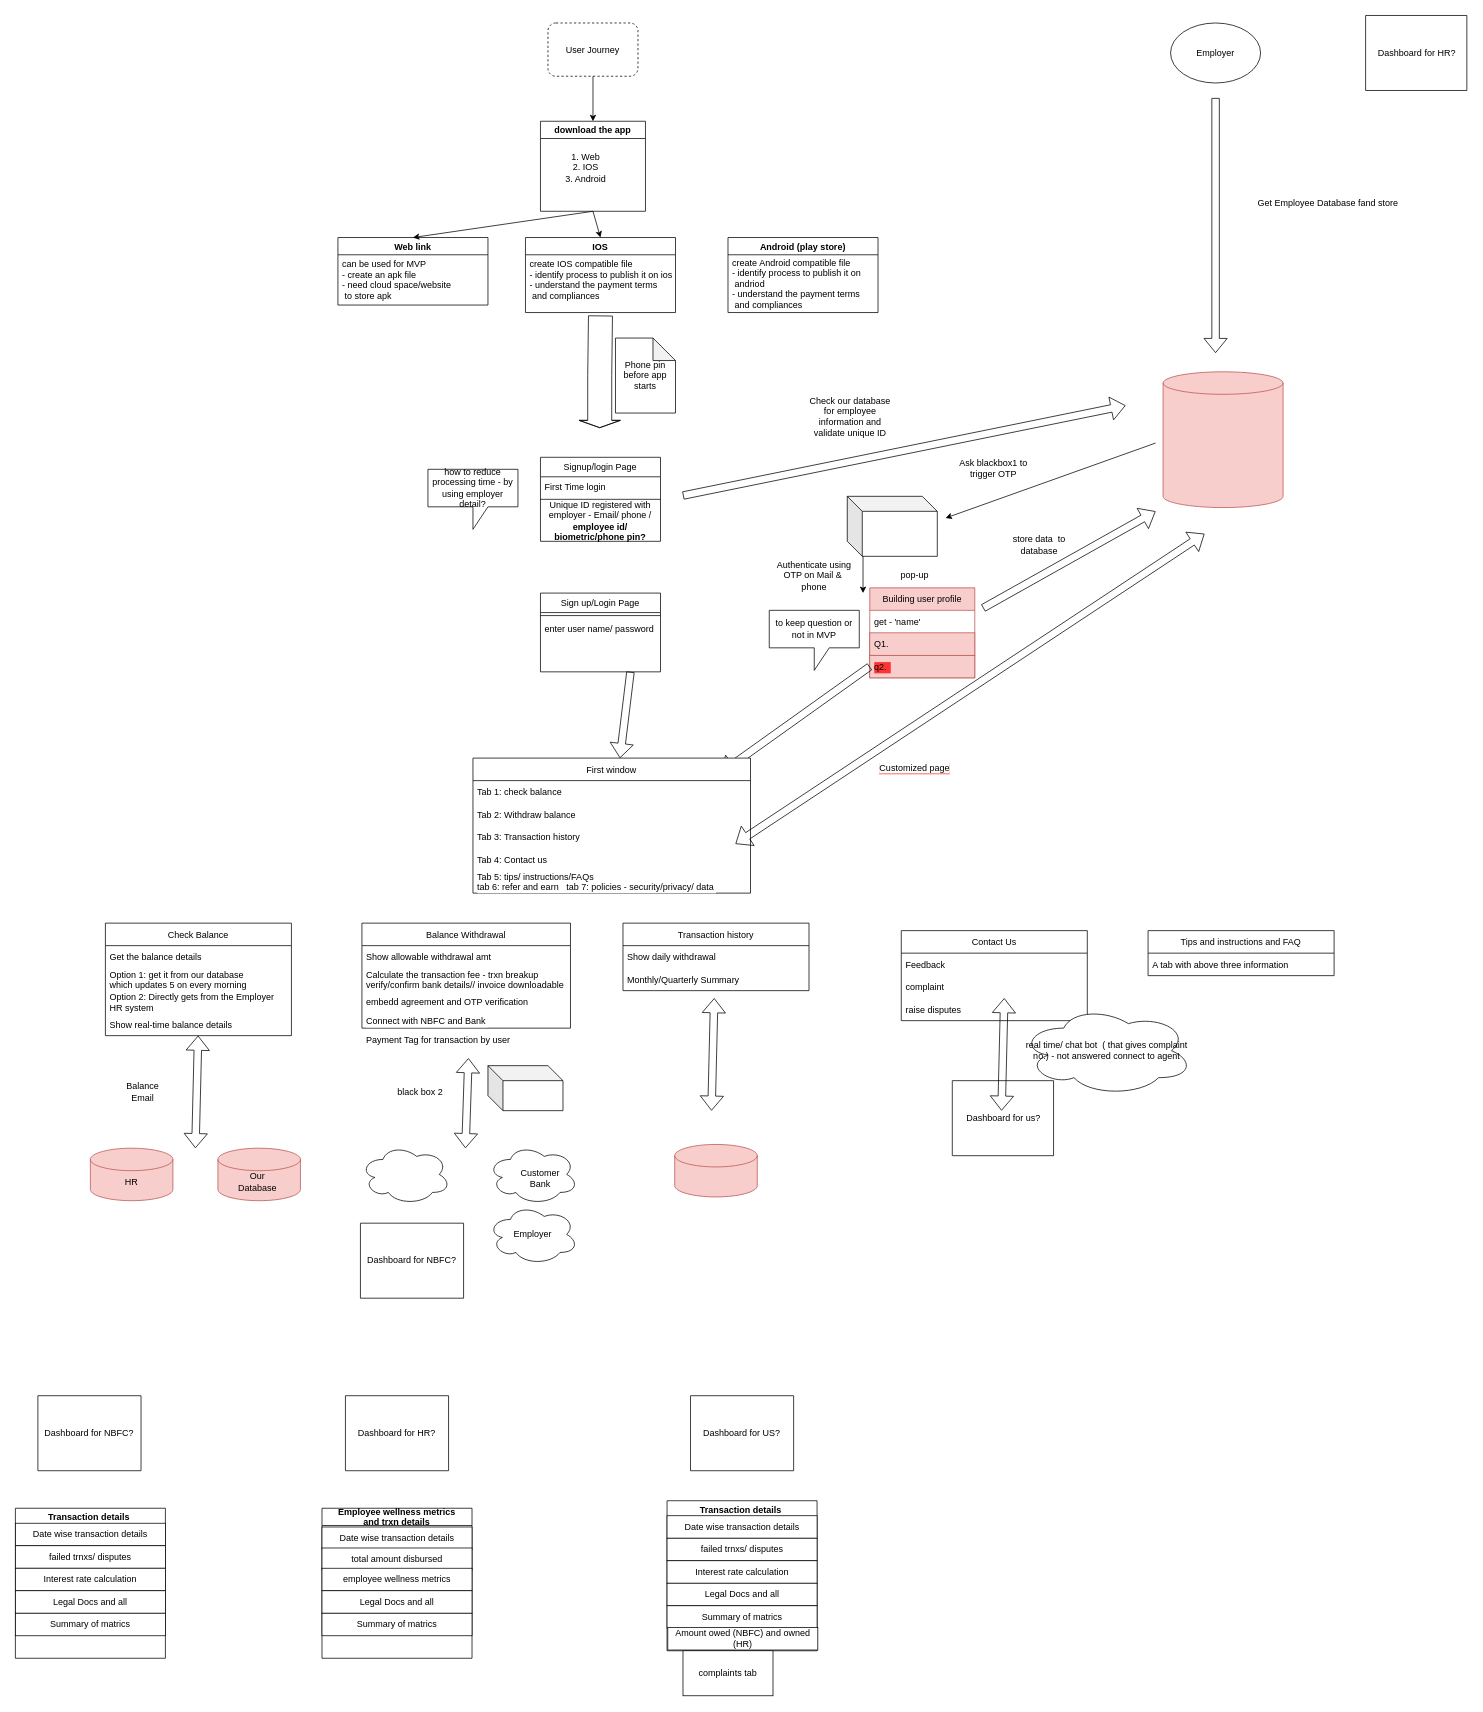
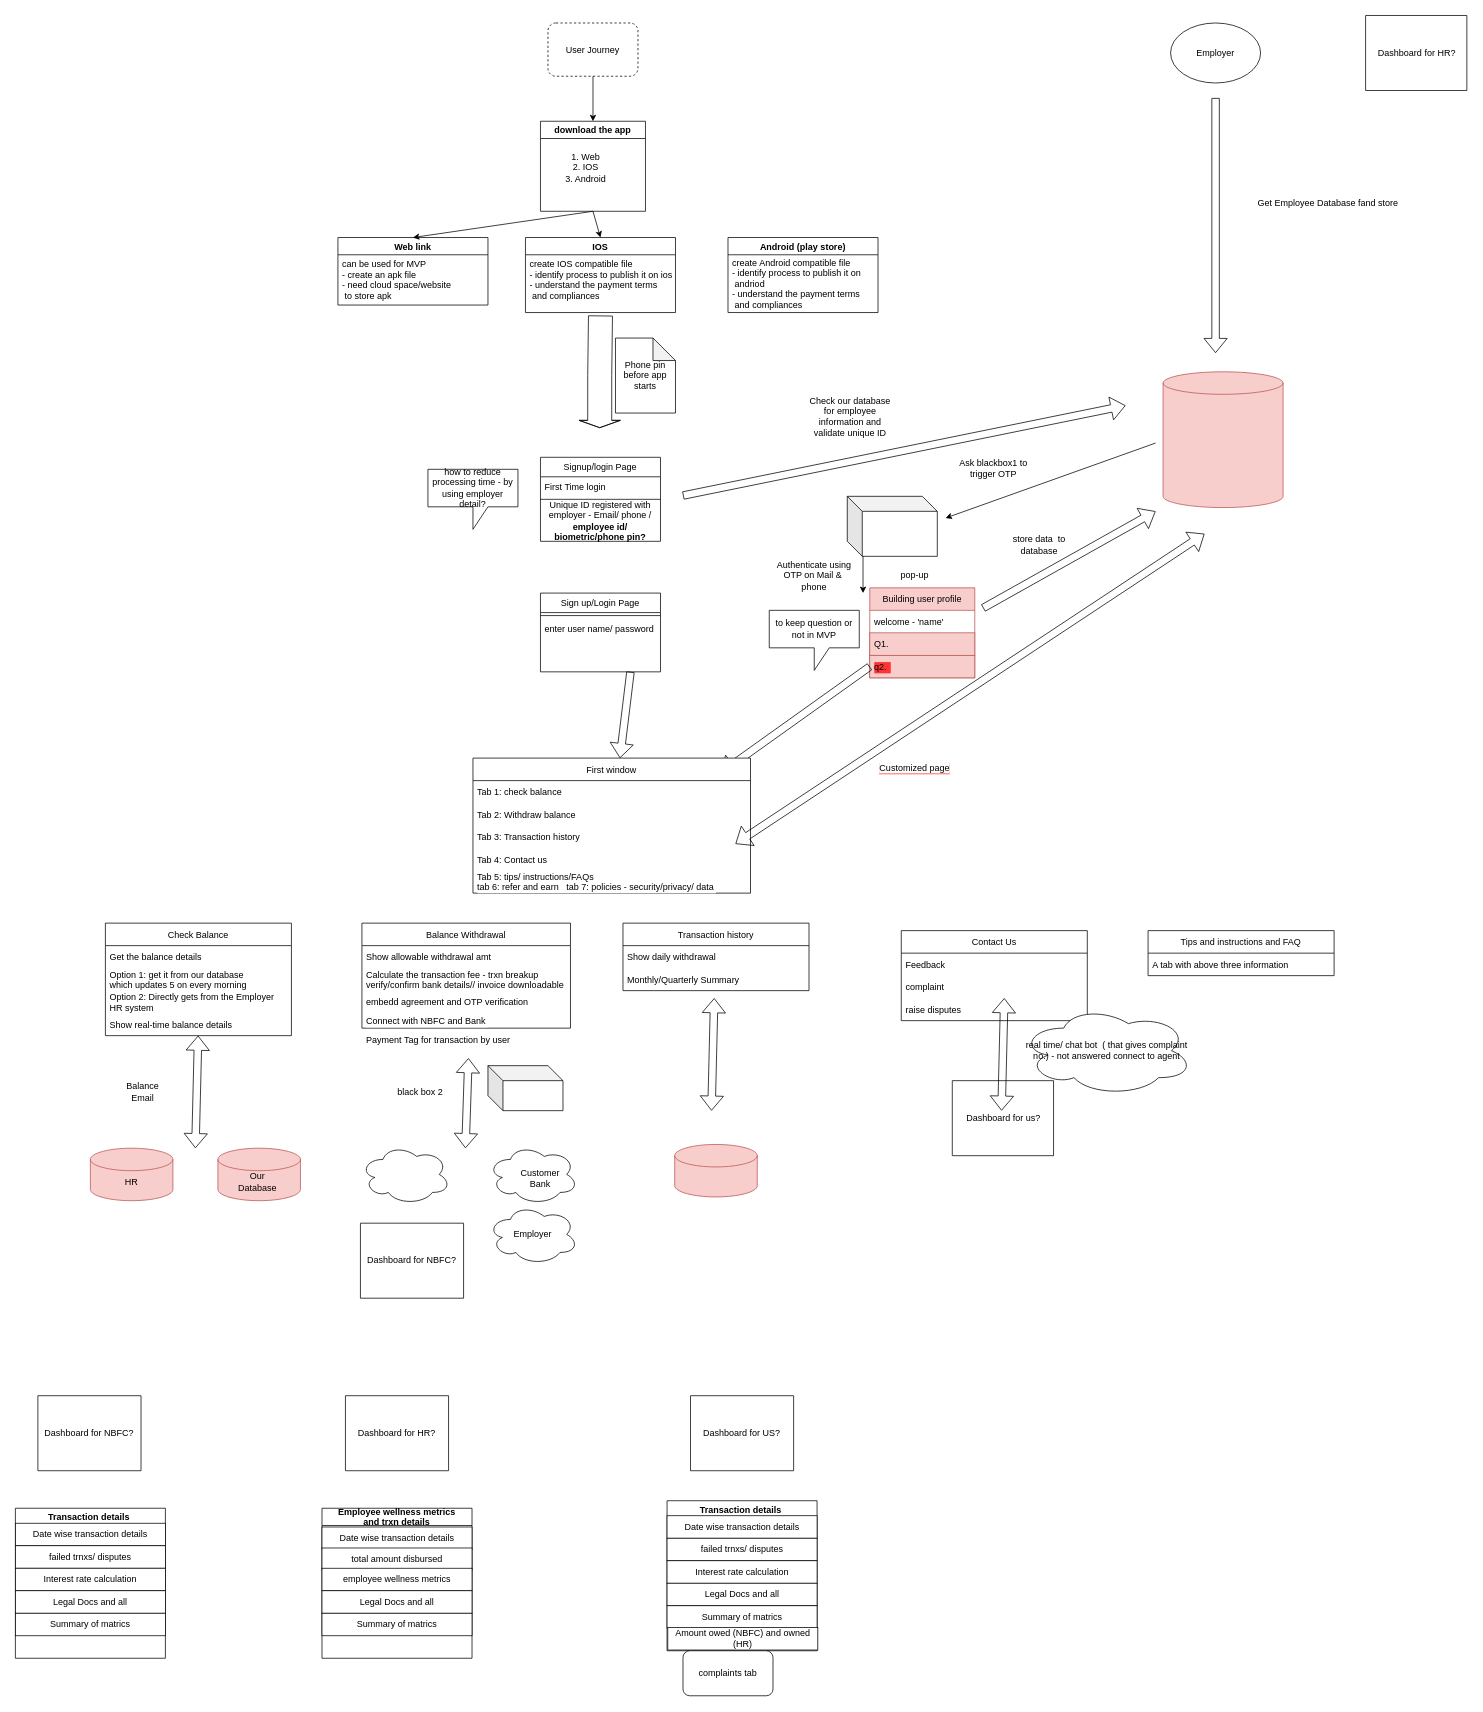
(899, 622) -> (908, 622)
(728, 1673) -> (728, 1673)
